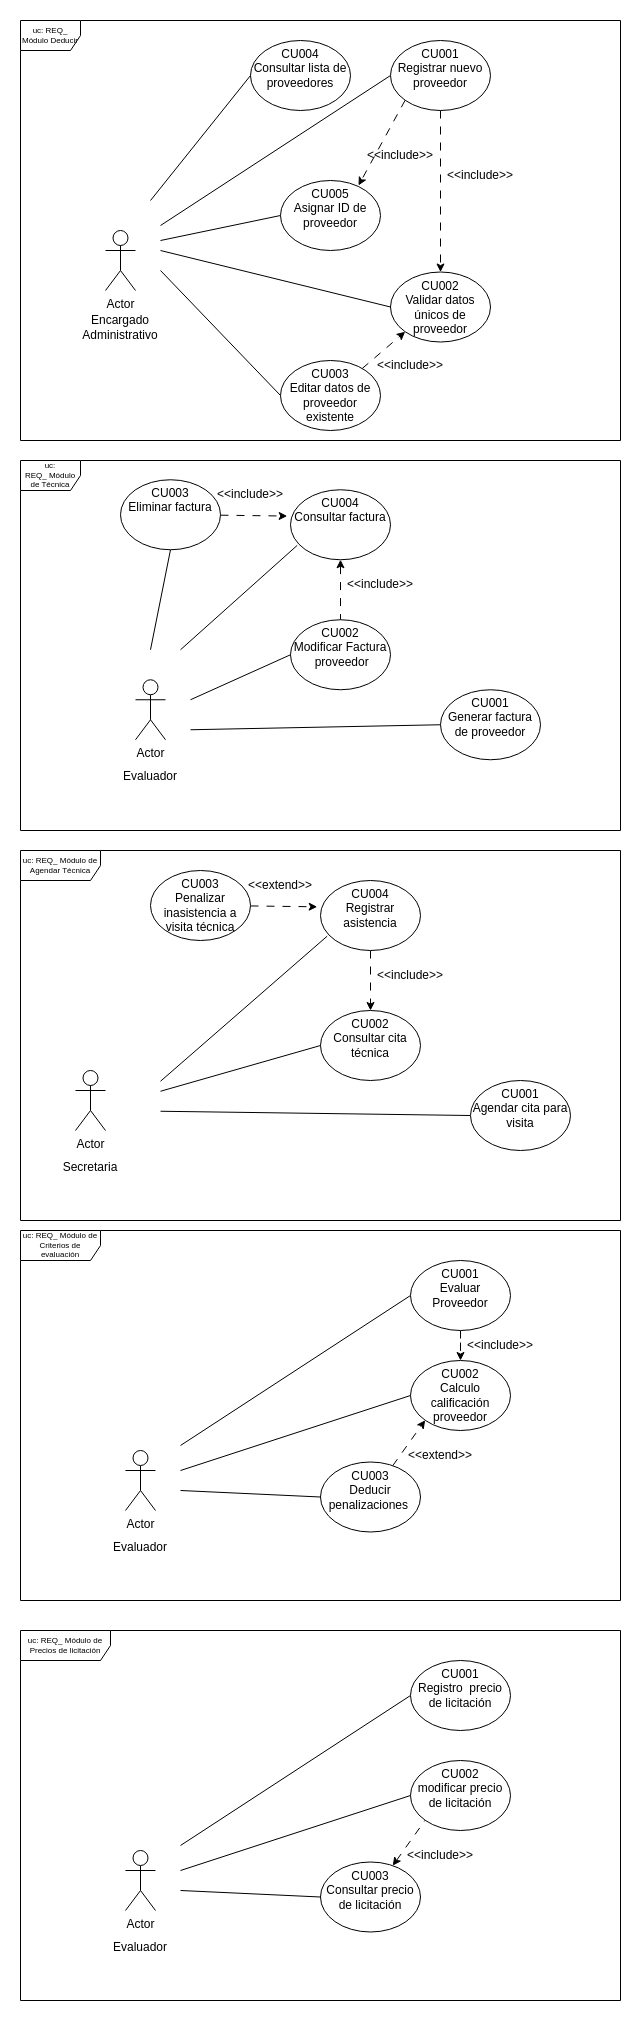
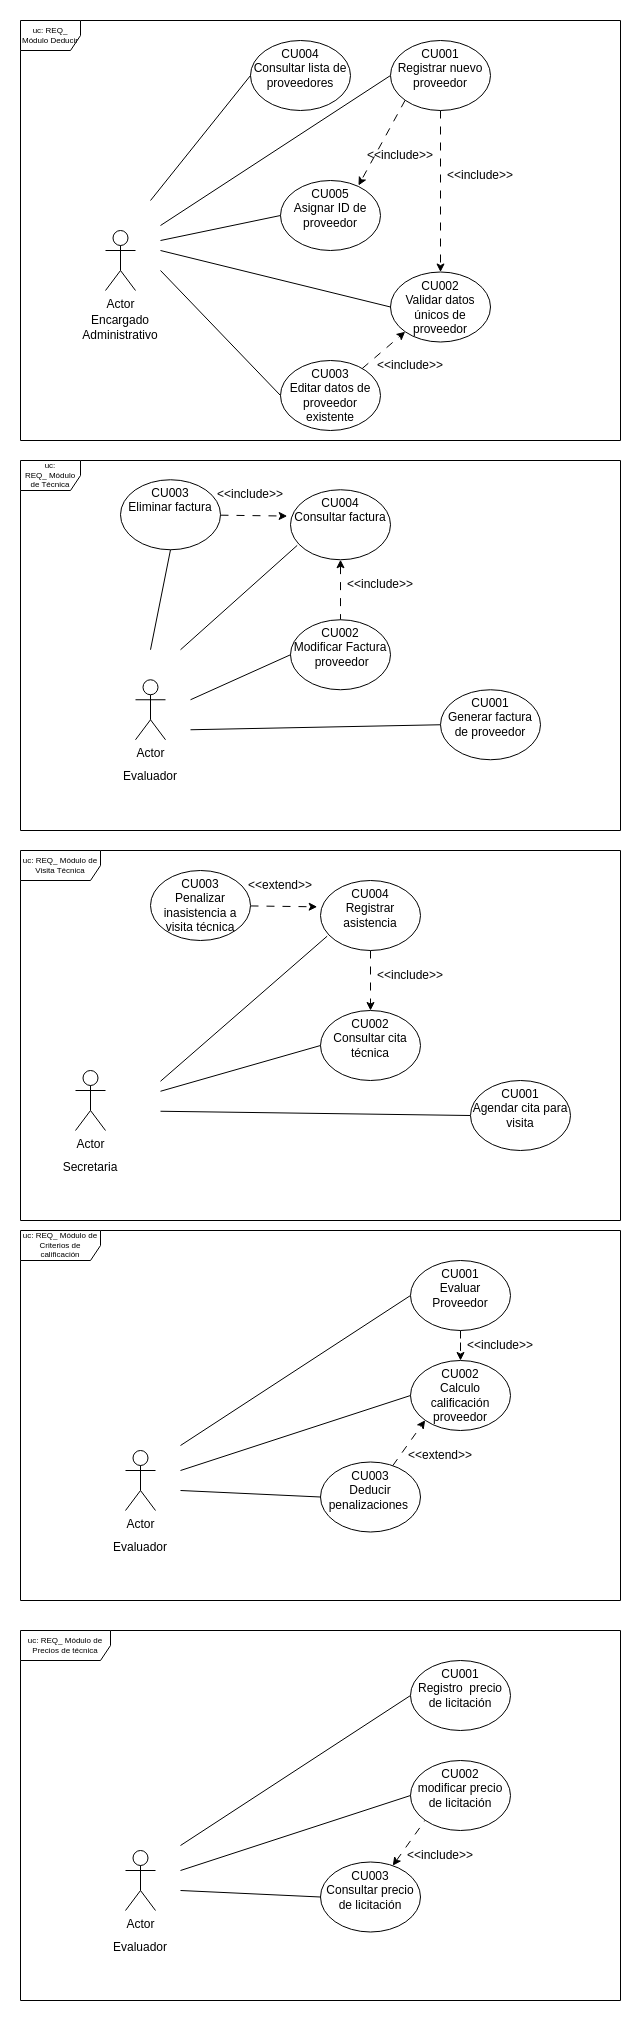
(61, 866) -> (61, 866)
(61, 1246) -> (61, 1246)
(66, 1646) -> (66, 1646)
